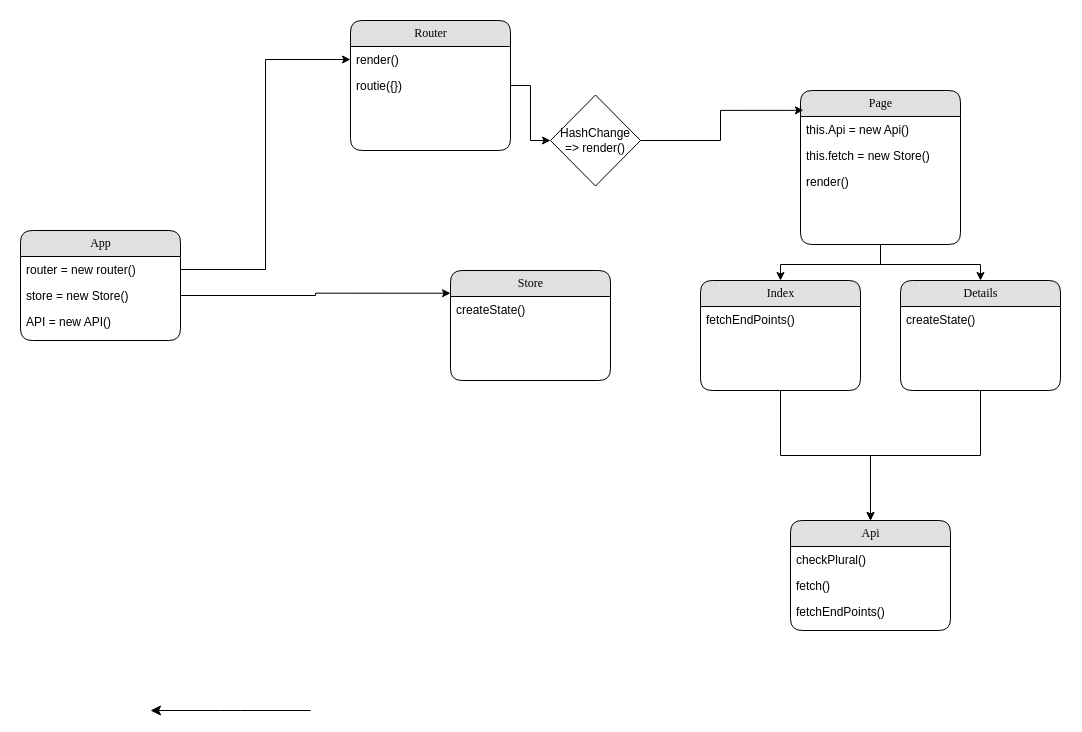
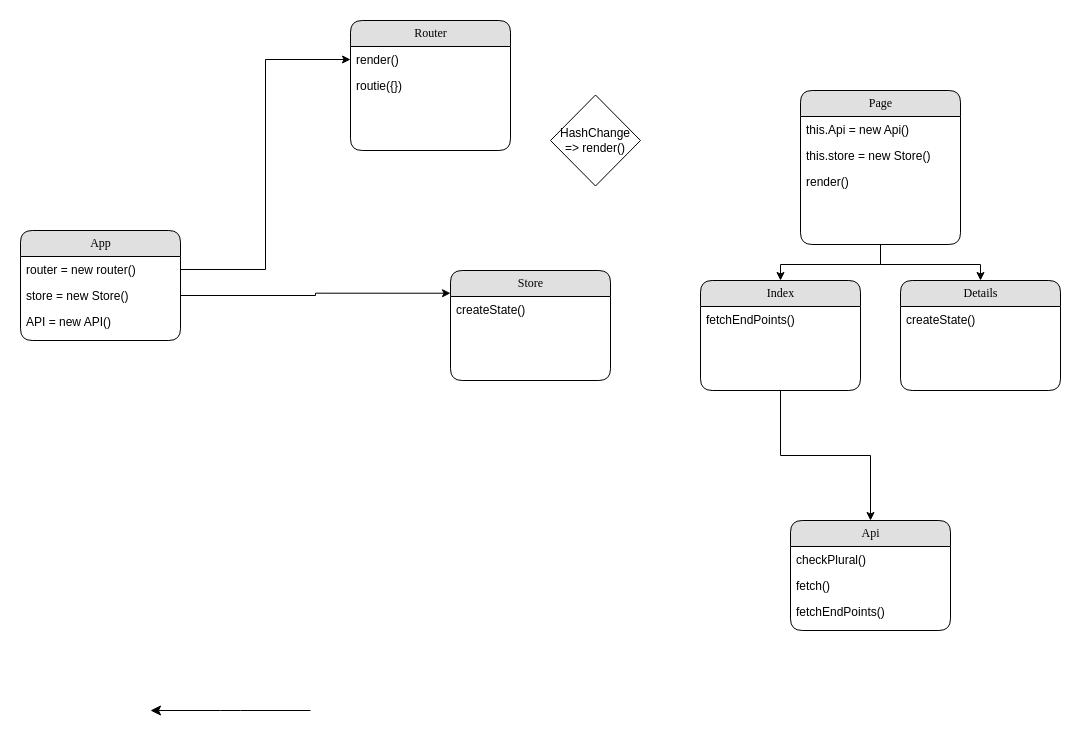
(531, 110) -> none
(721, 127) -> none
(879, 157) -> (879, 157)
(959, 456) -> none
